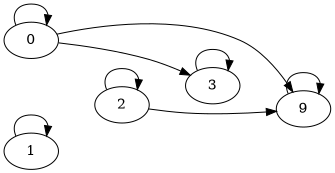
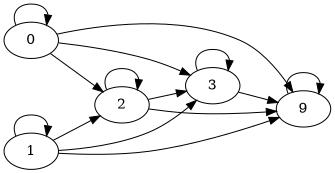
none -> (72, 70)
none -> (162, 96)
none -> (253, 96)
none -> (72, 130)
none -> (127, 140)
none -> (166, 149)
